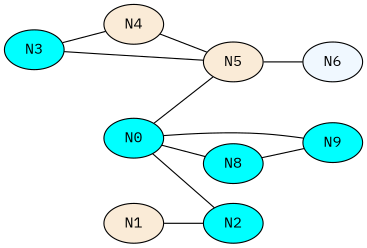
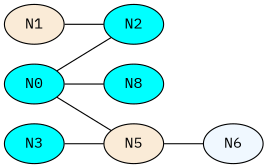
(134, 24) -> none
(333, 143) -> none
